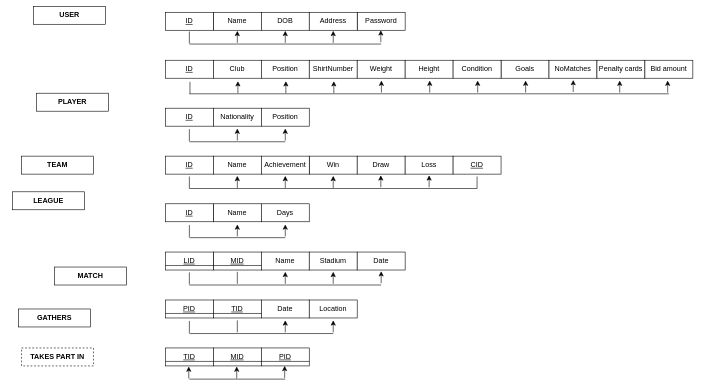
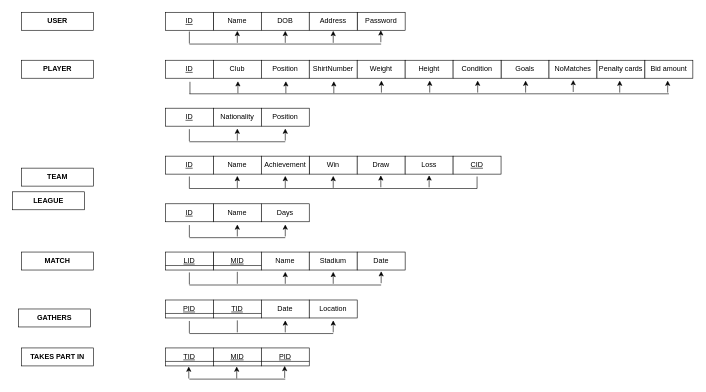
(69, 15) -> (57, 21)
(72, 102) -> (57, 69)
(57, 165) -> (57, 177)
(90, 276) -> (57, 261)
(57, 357) -> (57, 357)
